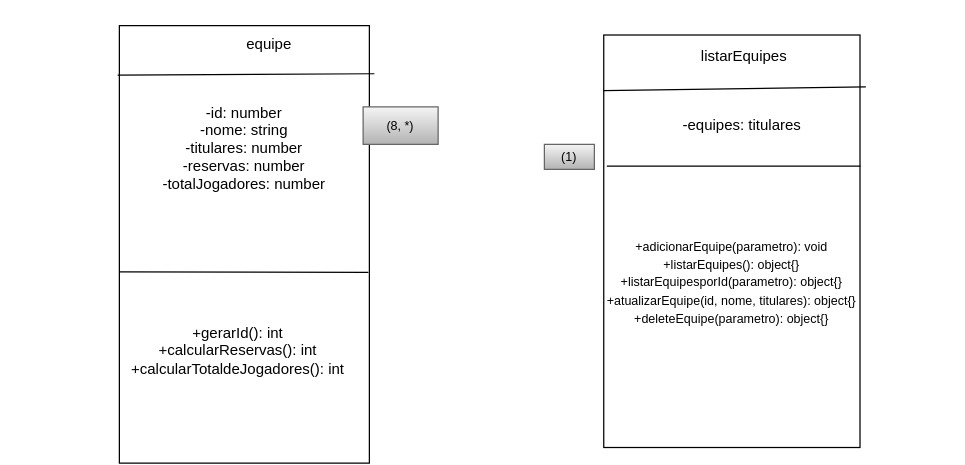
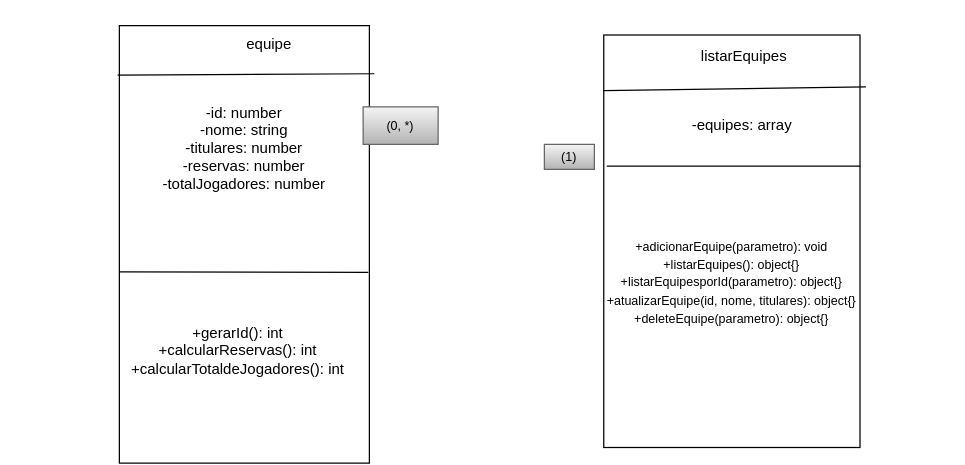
(401, 126) -> (401, 126)
(744, 126) -> (744, 126)
